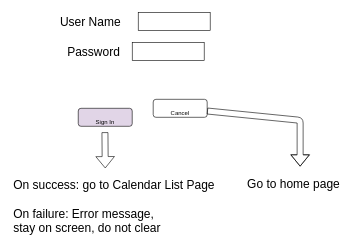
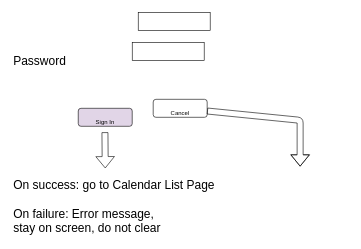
(90, 21) -> none
(96, 51) -> (42, 60)
(297, 183) -> none
